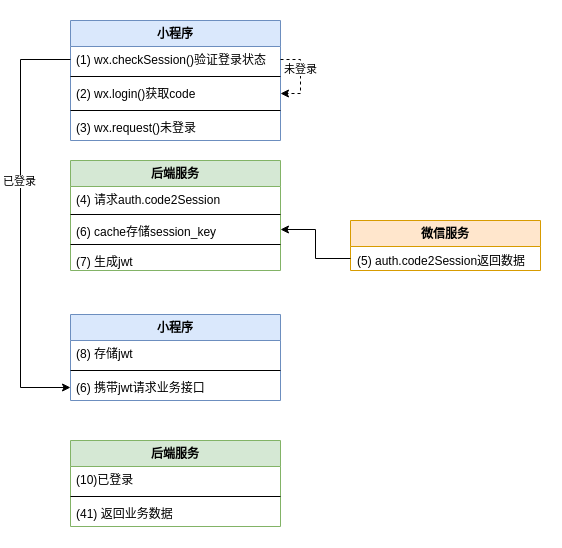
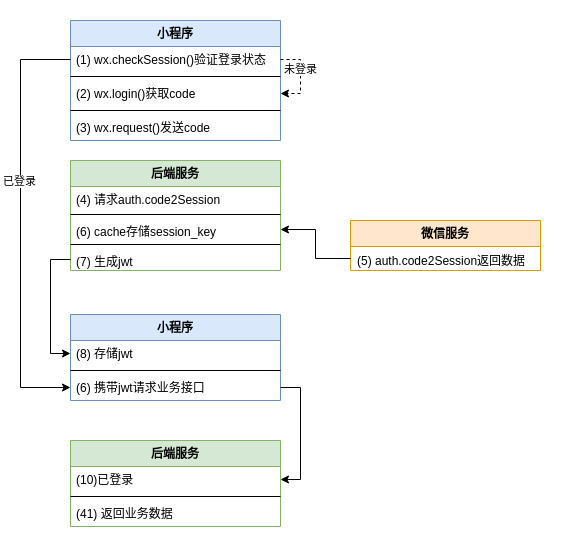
(145, 128) -> (152, 128)
none -> (51, 304)
none -> (301, 431)
